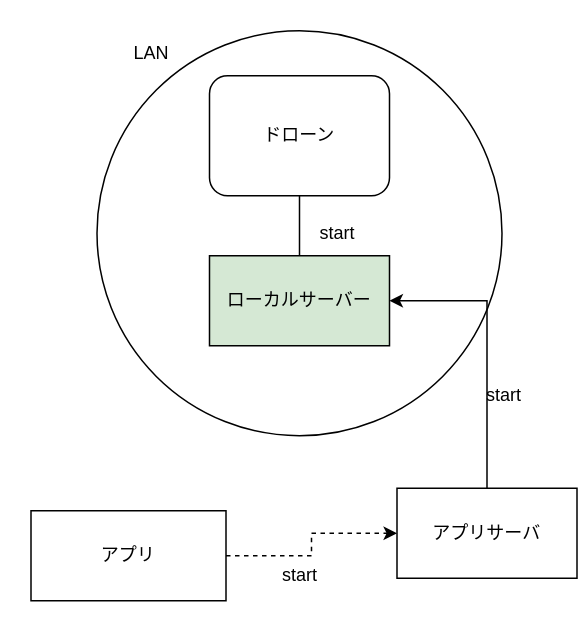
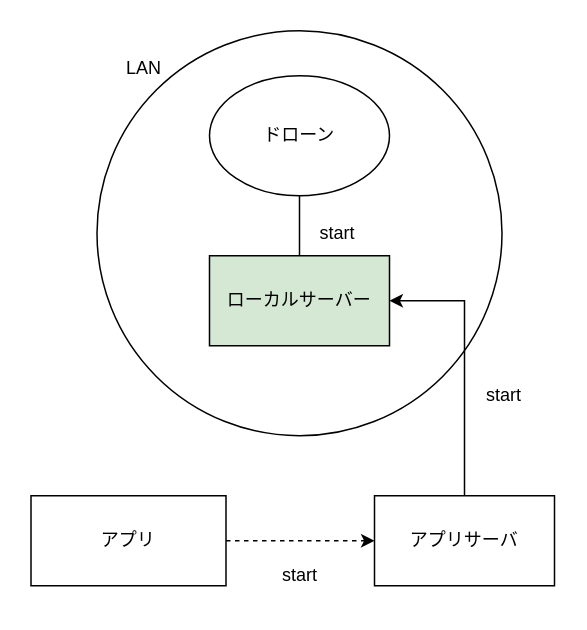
(151, 53) -> (143, 68)
(299, 136) -> (299, 136)
(487, 533) -> (464, 541)
(128, 556) -> (128, 541)
